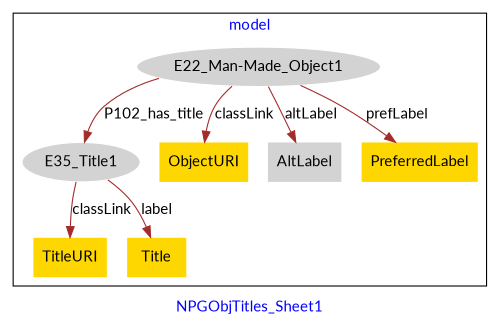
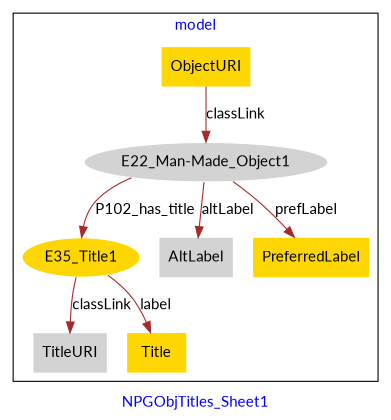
(215, 106) -> (206, 109)
(81, 162) -> (81, 258)
(70, 258) -> (70, 353)
